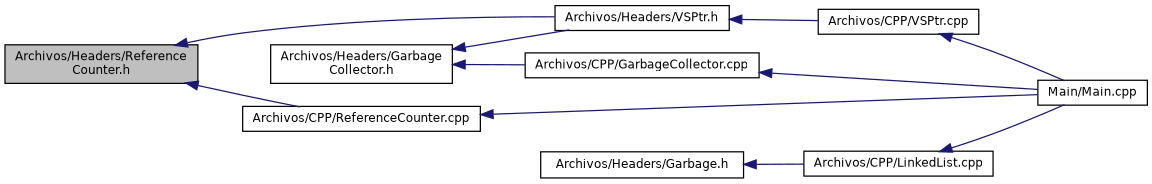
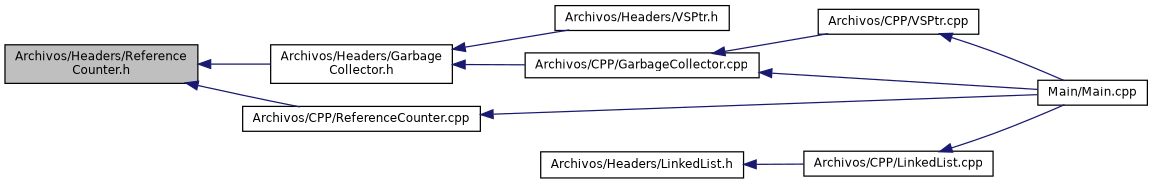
(780, 20) -> (777, 42)
(370, 22) -> (241, 64)
(642, 165) -> (642, 165)
